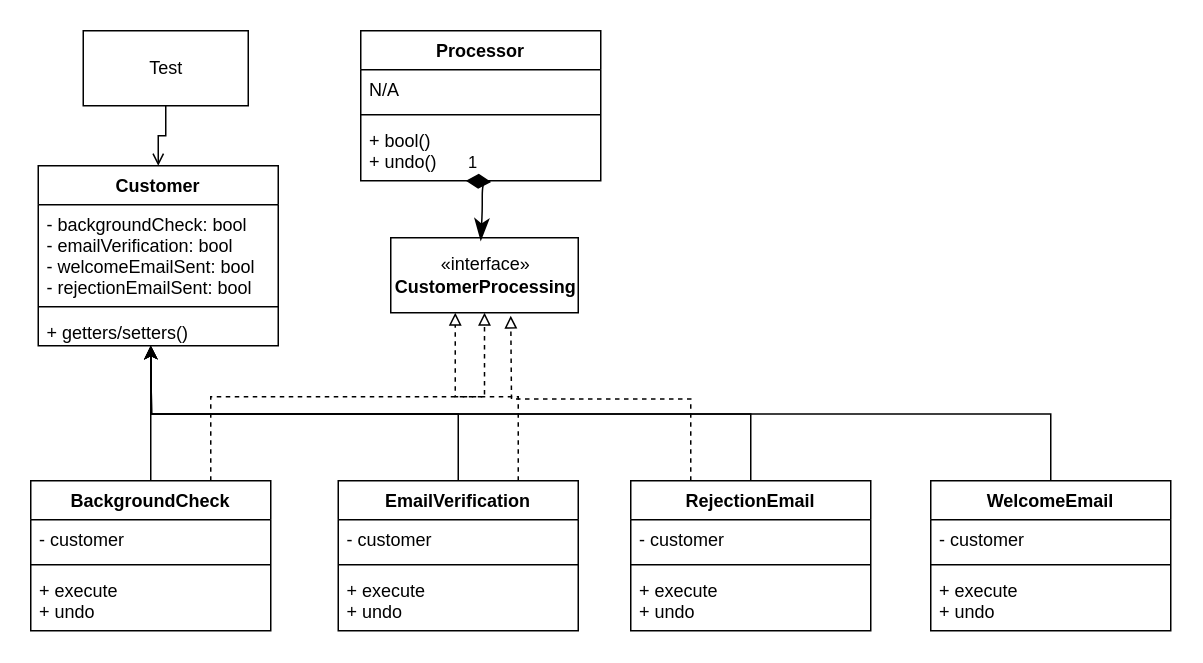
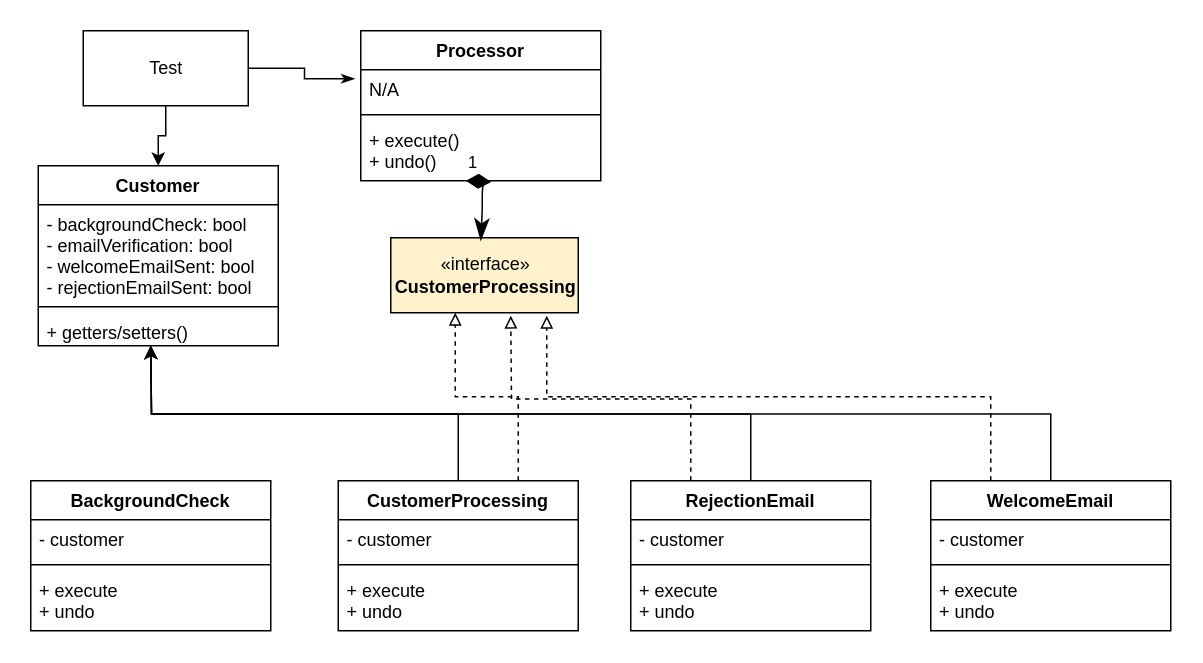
none -> (301, 68)
(405, 141) -> (422, 141)
(158, 156) -> (158, 154)
(485, 275) -> (485, 275)
(290, 397) -> none
none -> (883, 397)
(151, 449) -> none
(458, 501) -> (458, 501)
